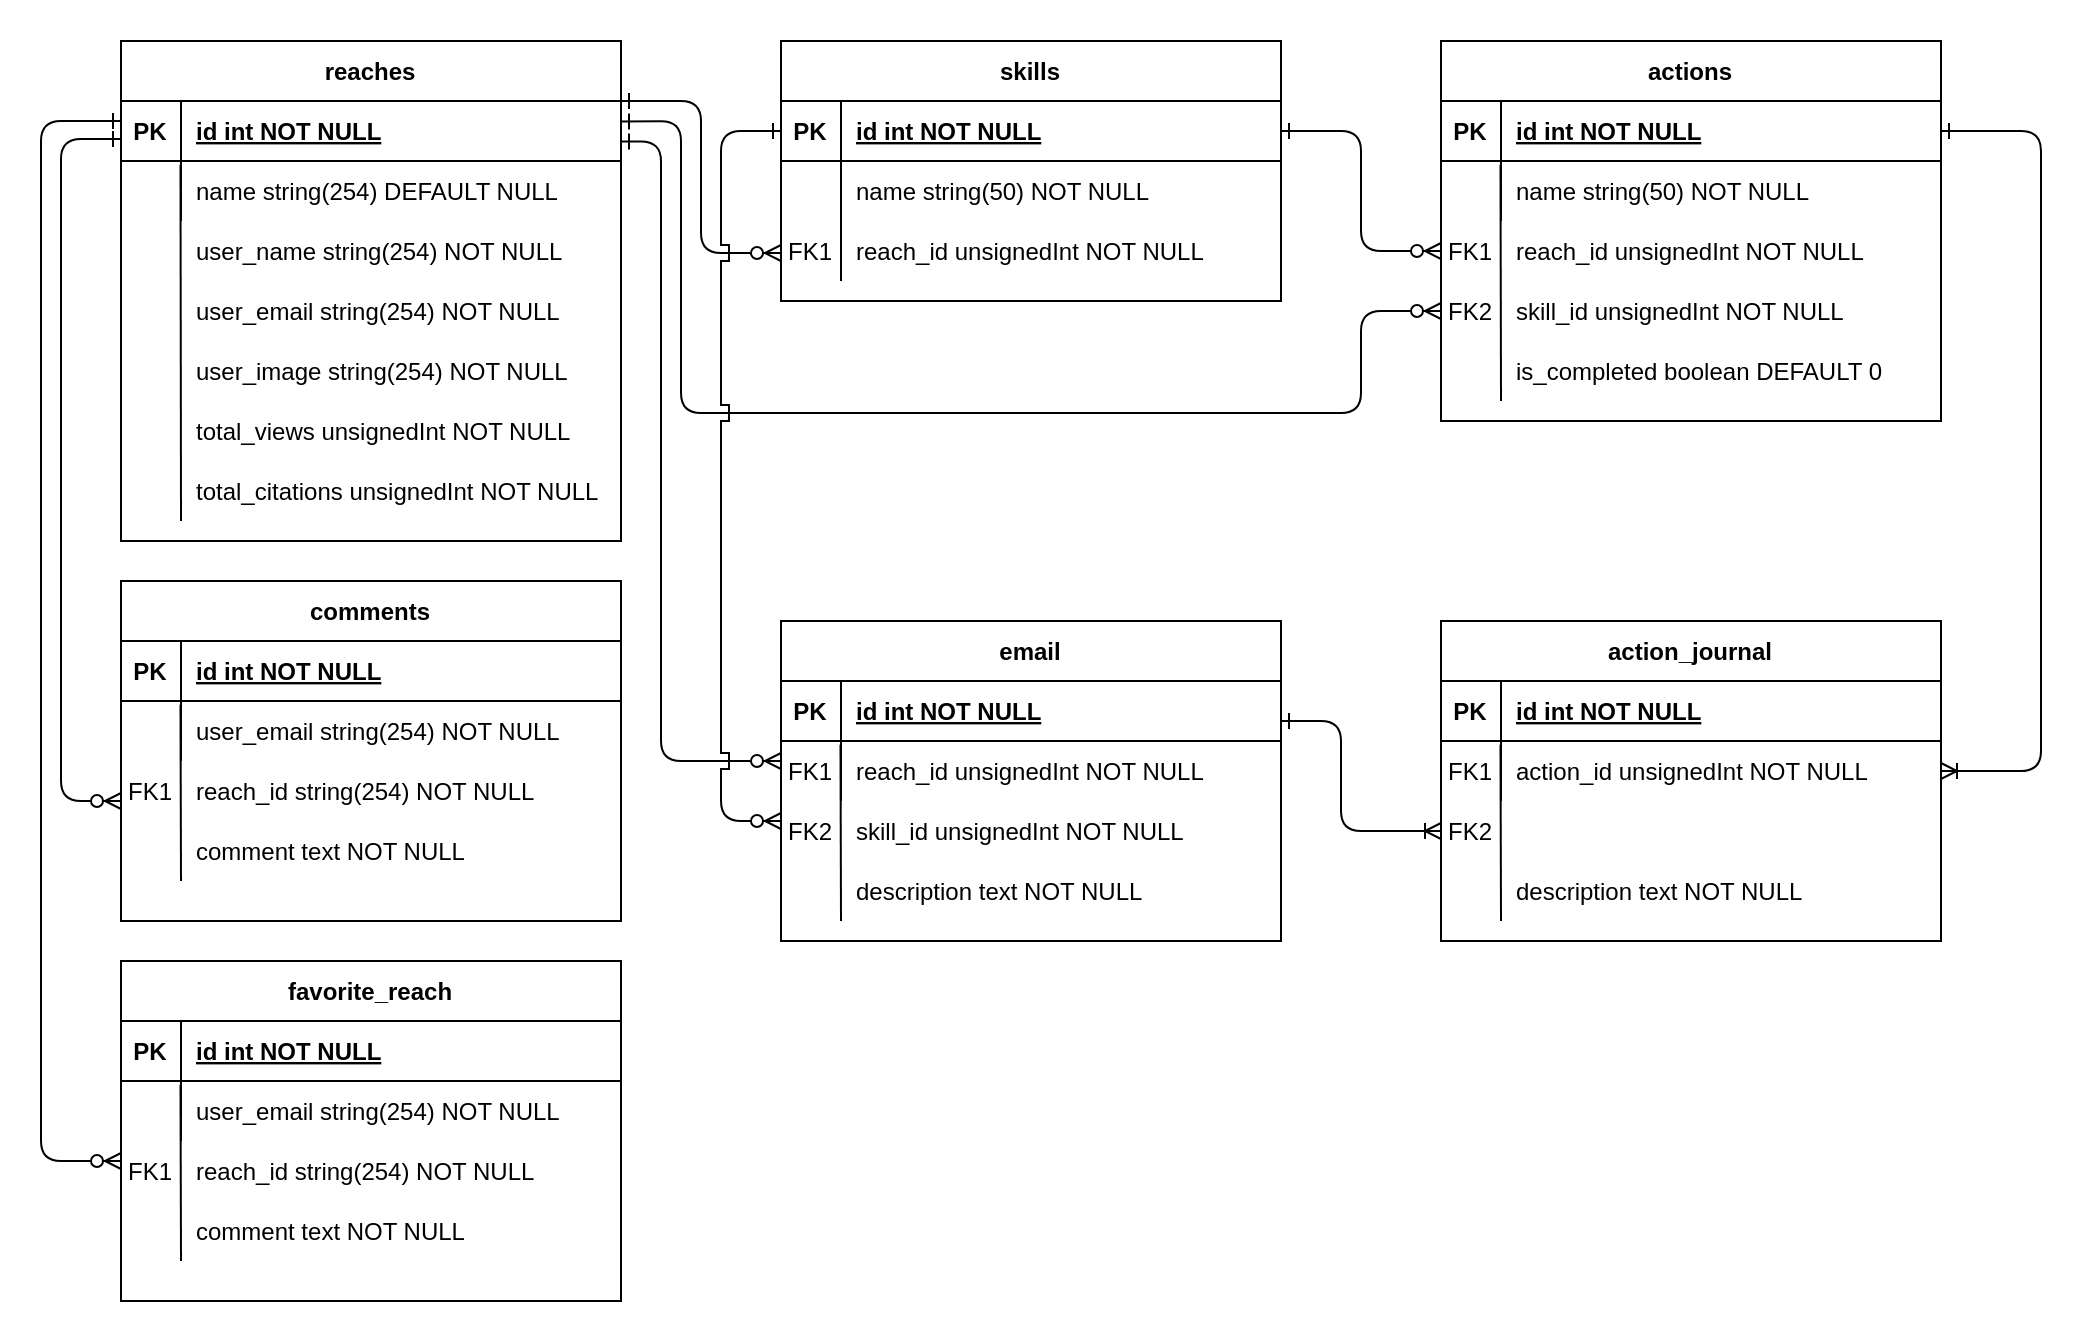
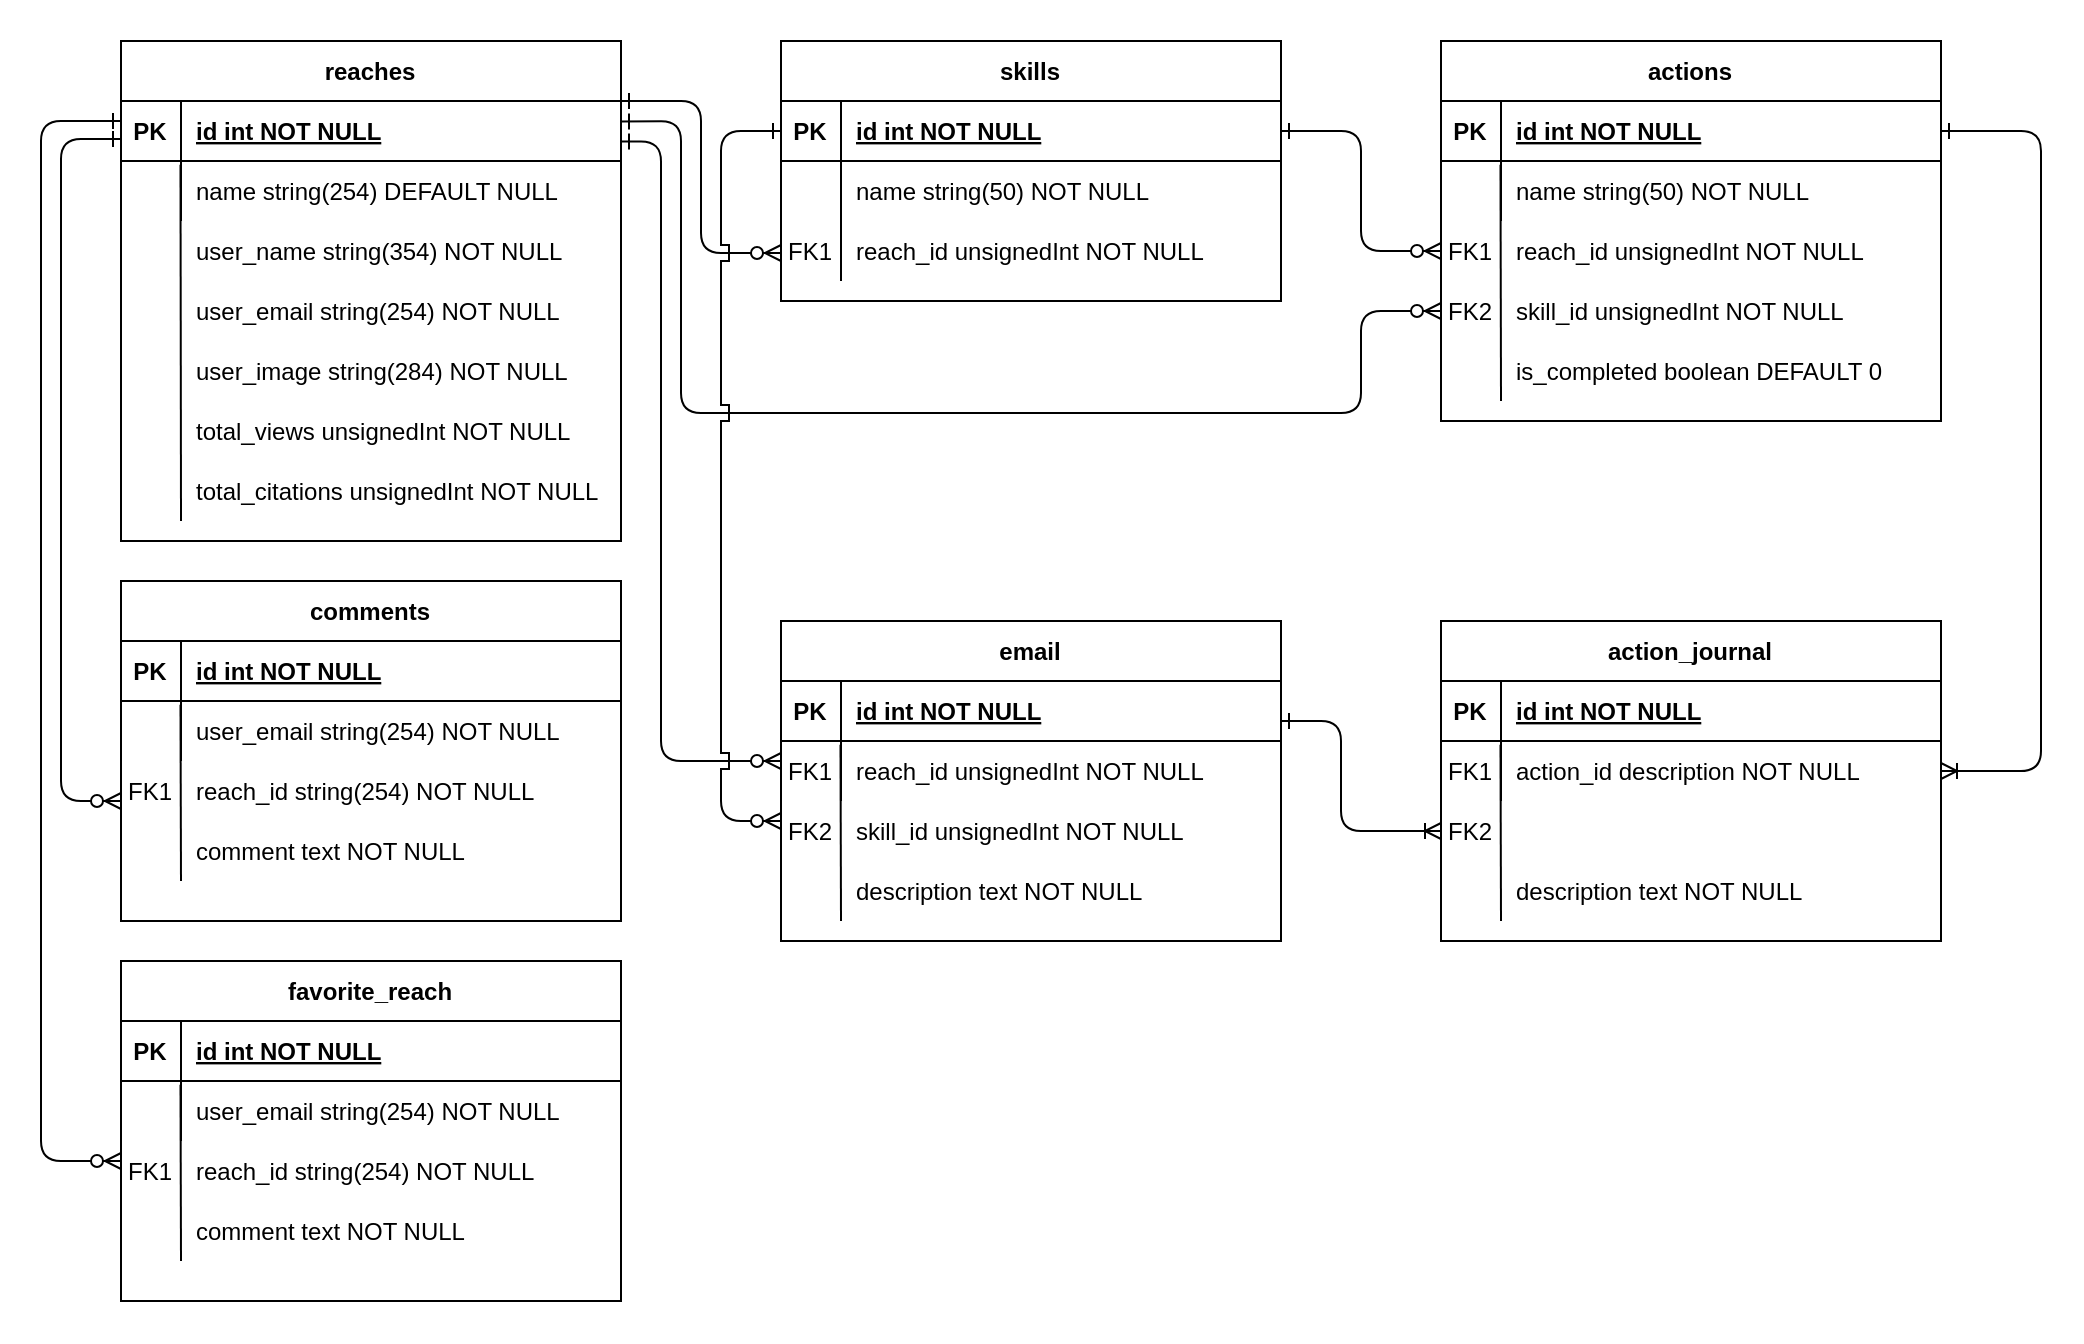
(385, 252) -> (385, 252)
(389, 372) -> (389, 372)
(1699, 772) -> (1696, 772)
